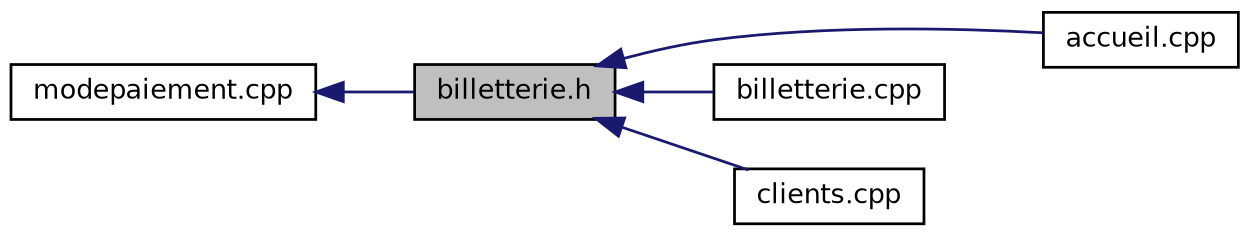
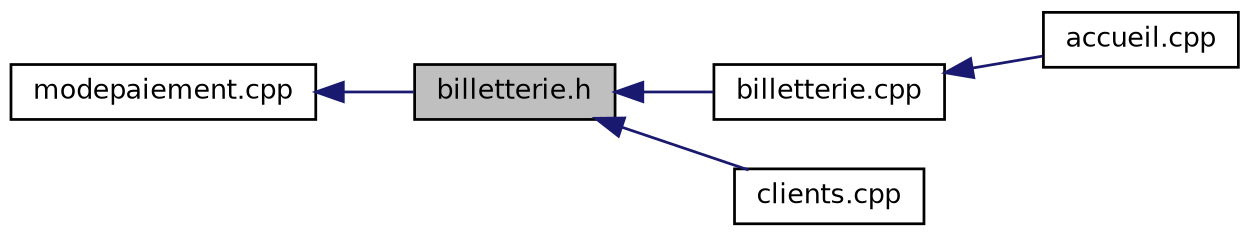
(832, 30) -> (1008, 62)
